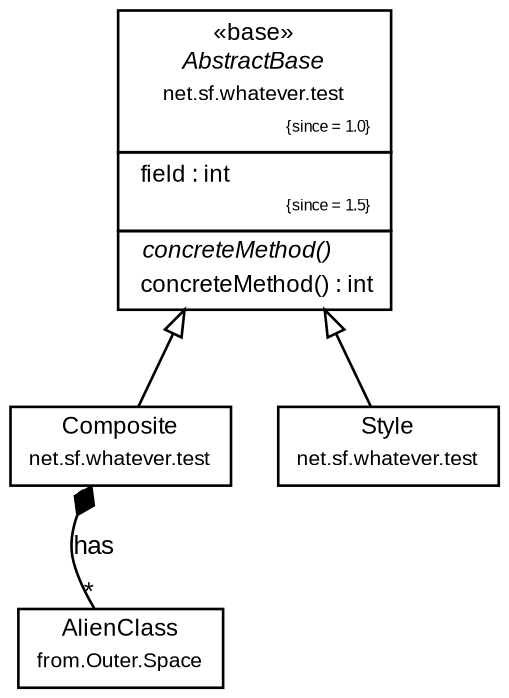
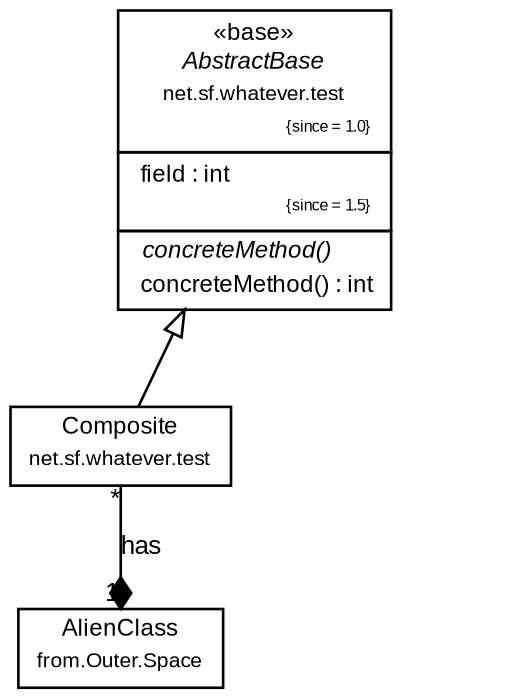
(388, 446) -> none
(74, 564) -> (121, 531)
